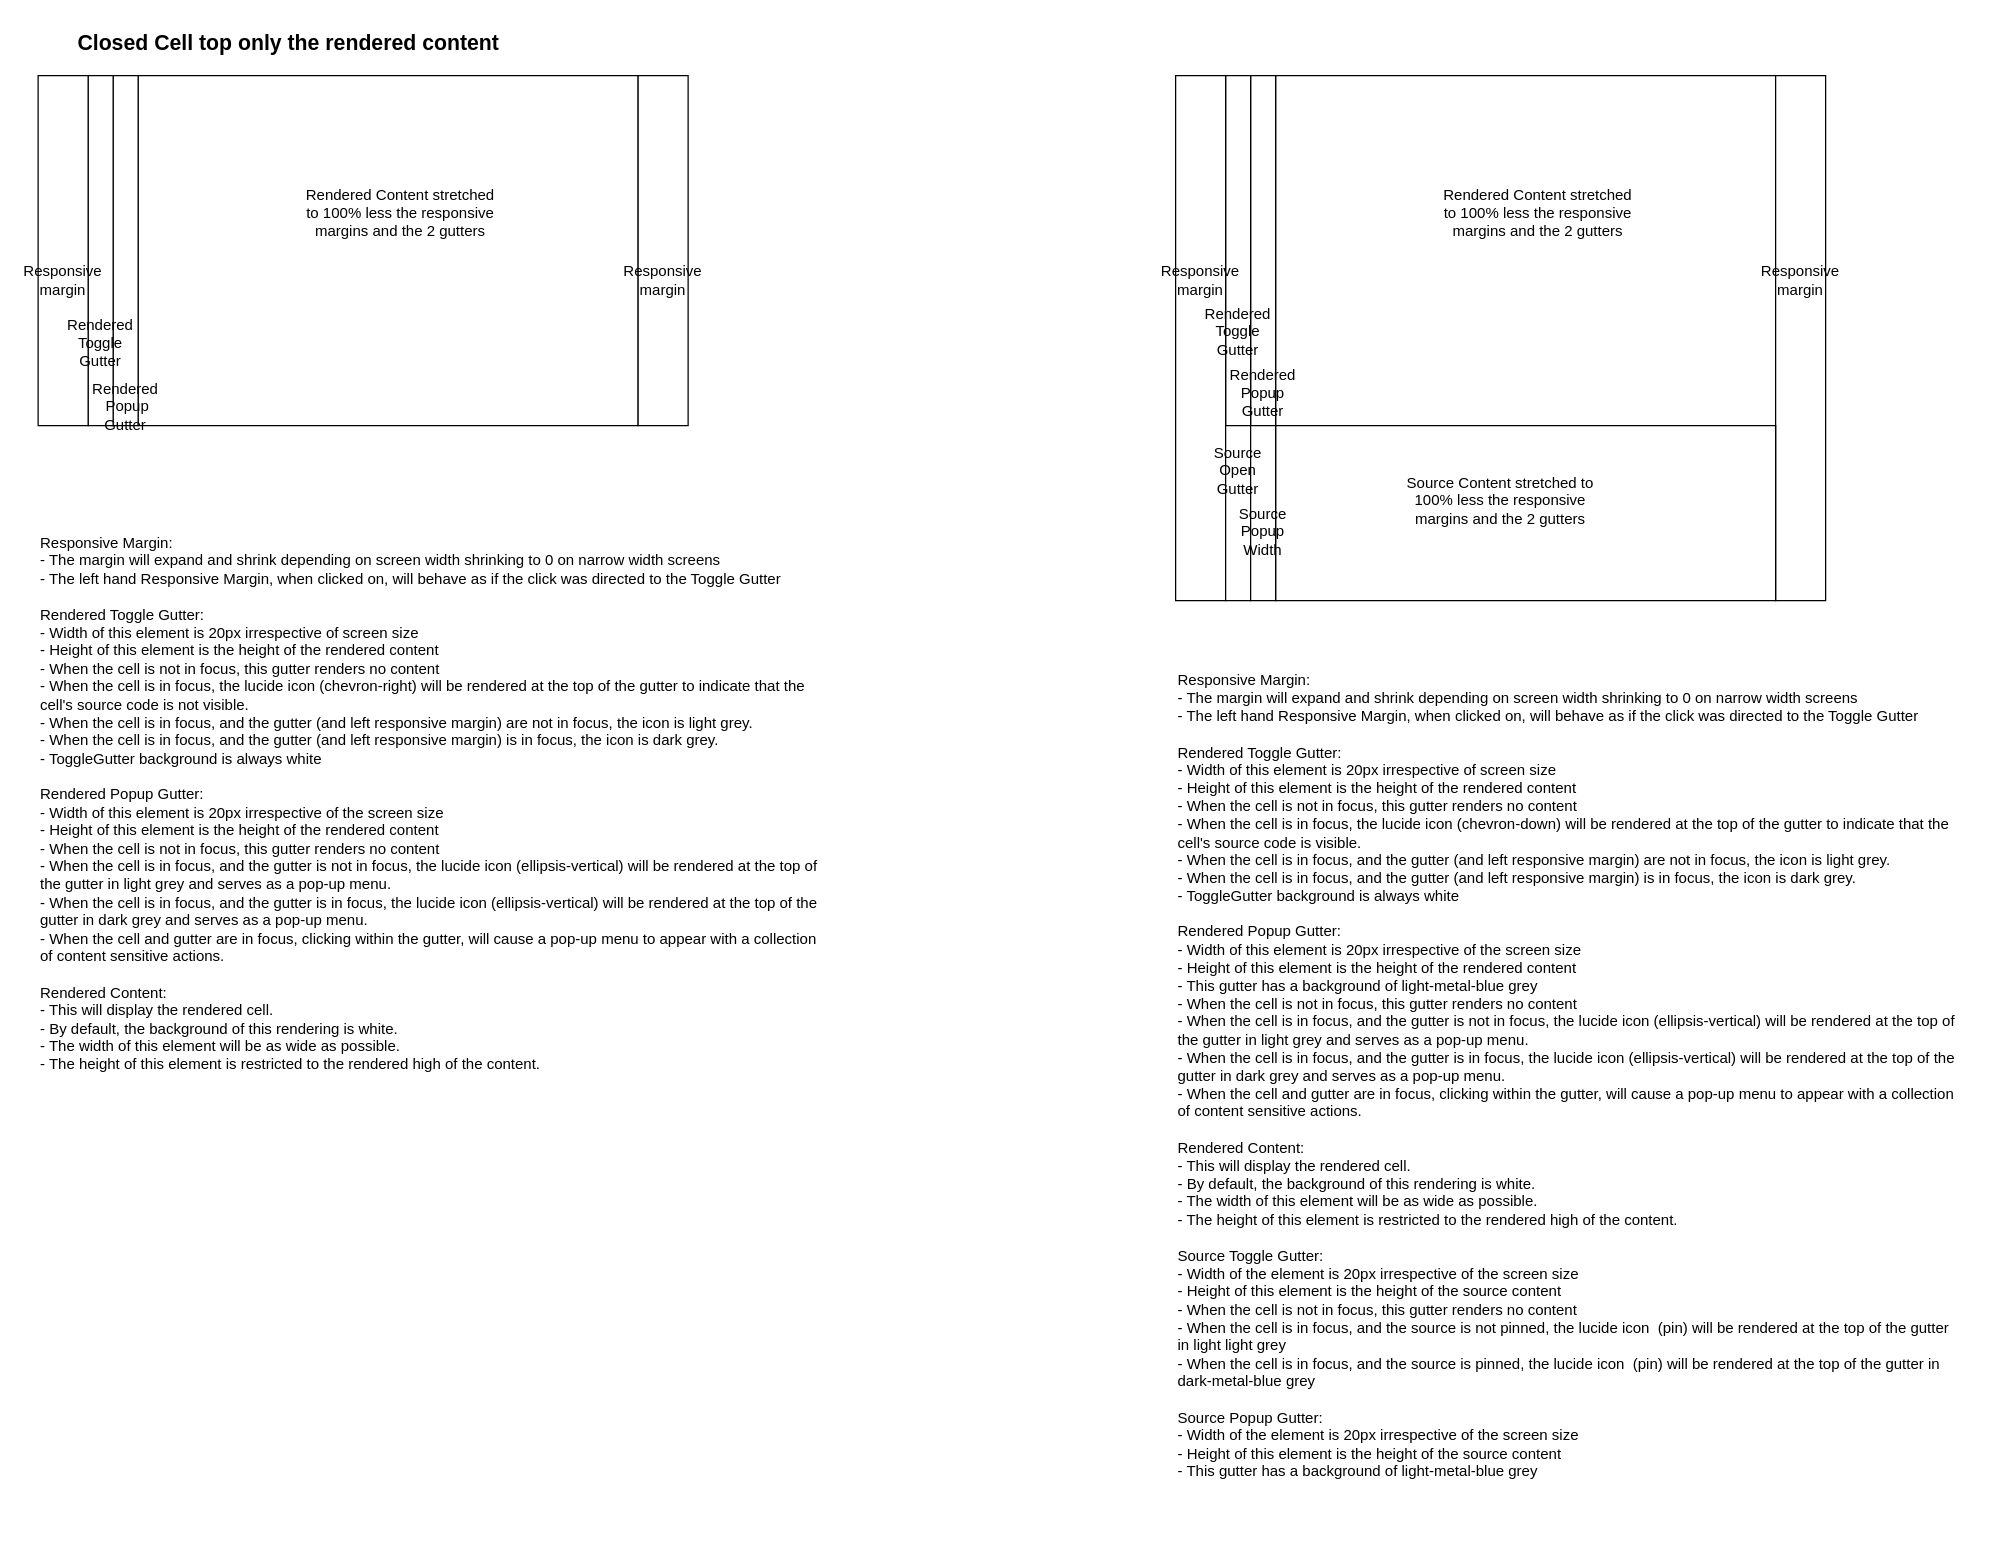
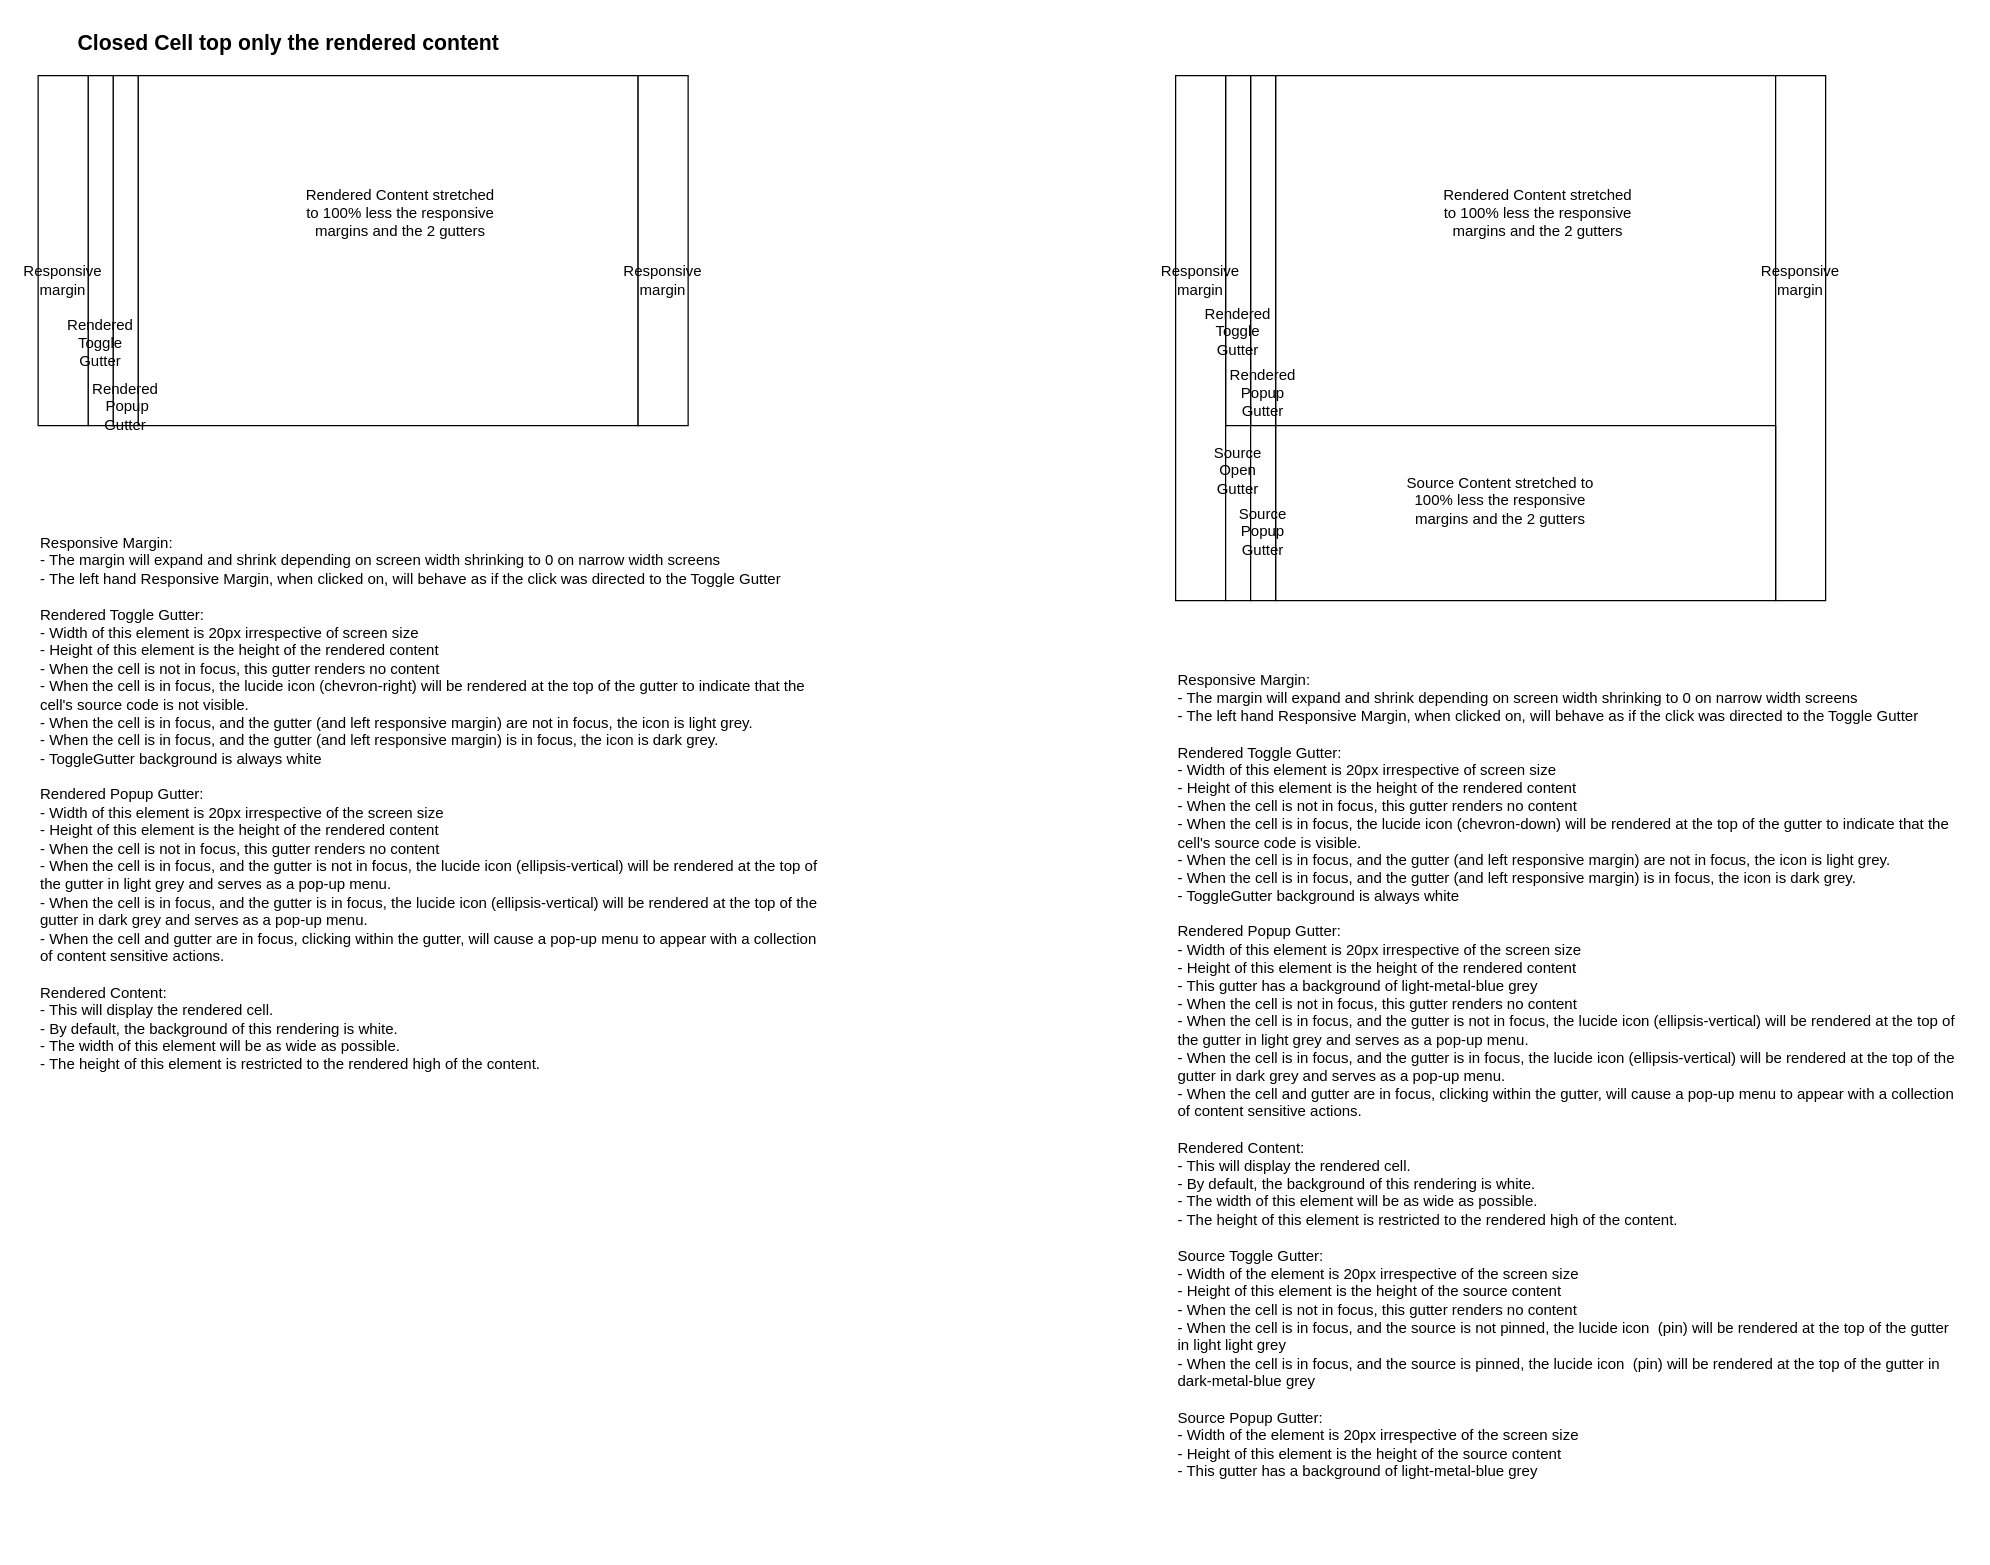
(1263, 532) -> (1263, 532)
